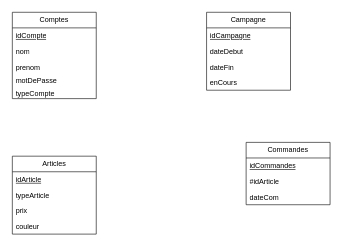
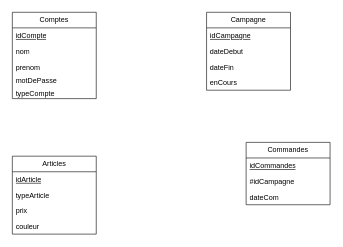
(267, 182) -> (271, 182)
